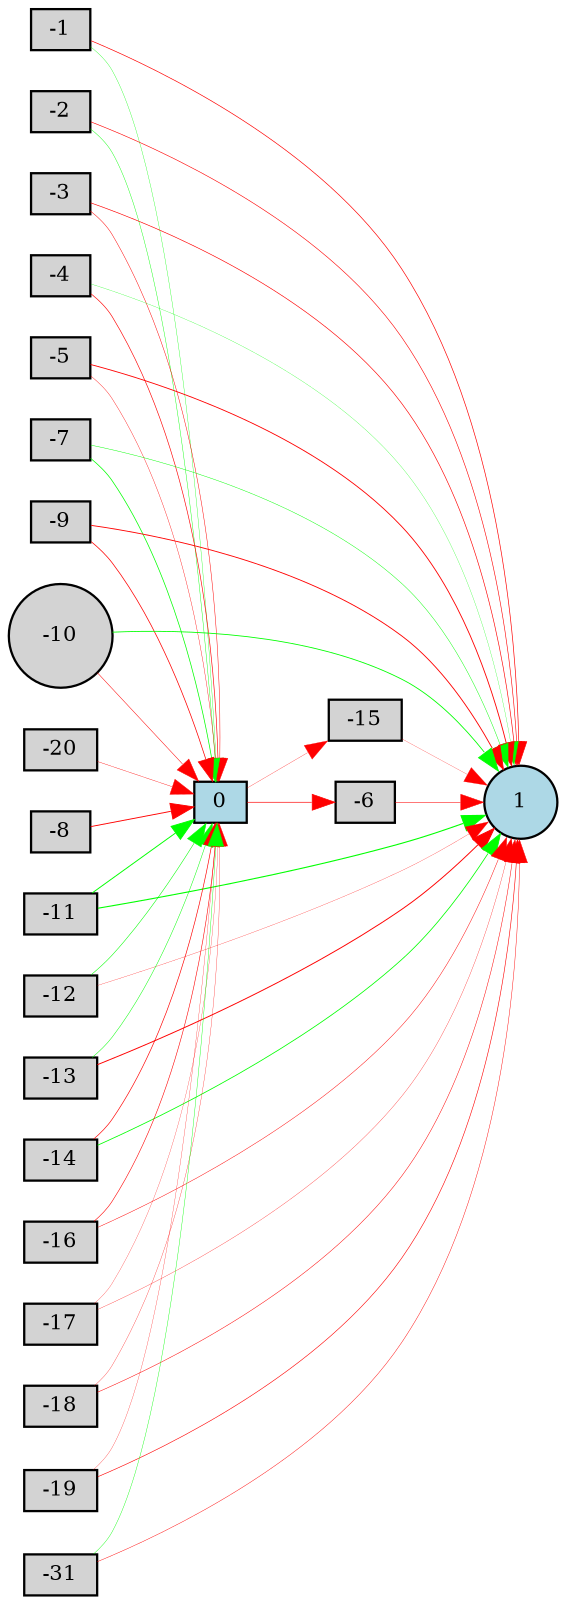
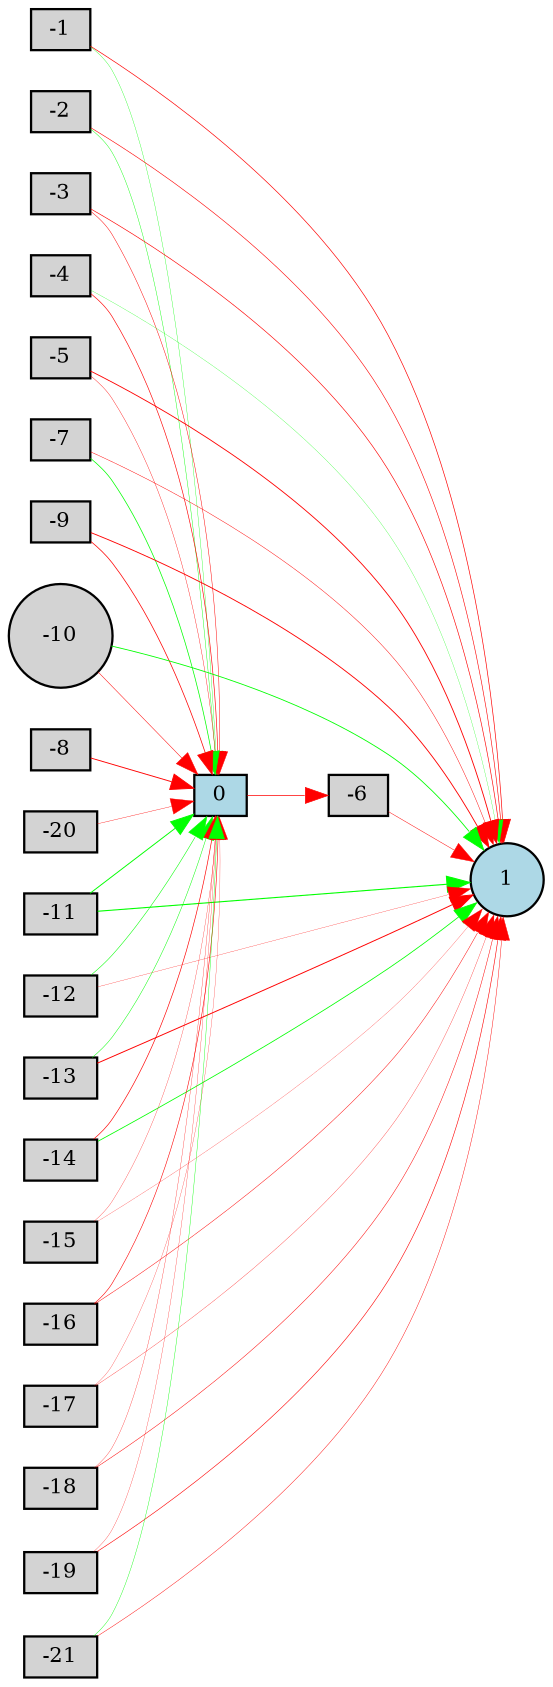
(340, 539) -> (329, 596)
(277, 770) -> (178, 1049)
(61, 1575) -> (61, 1657)
